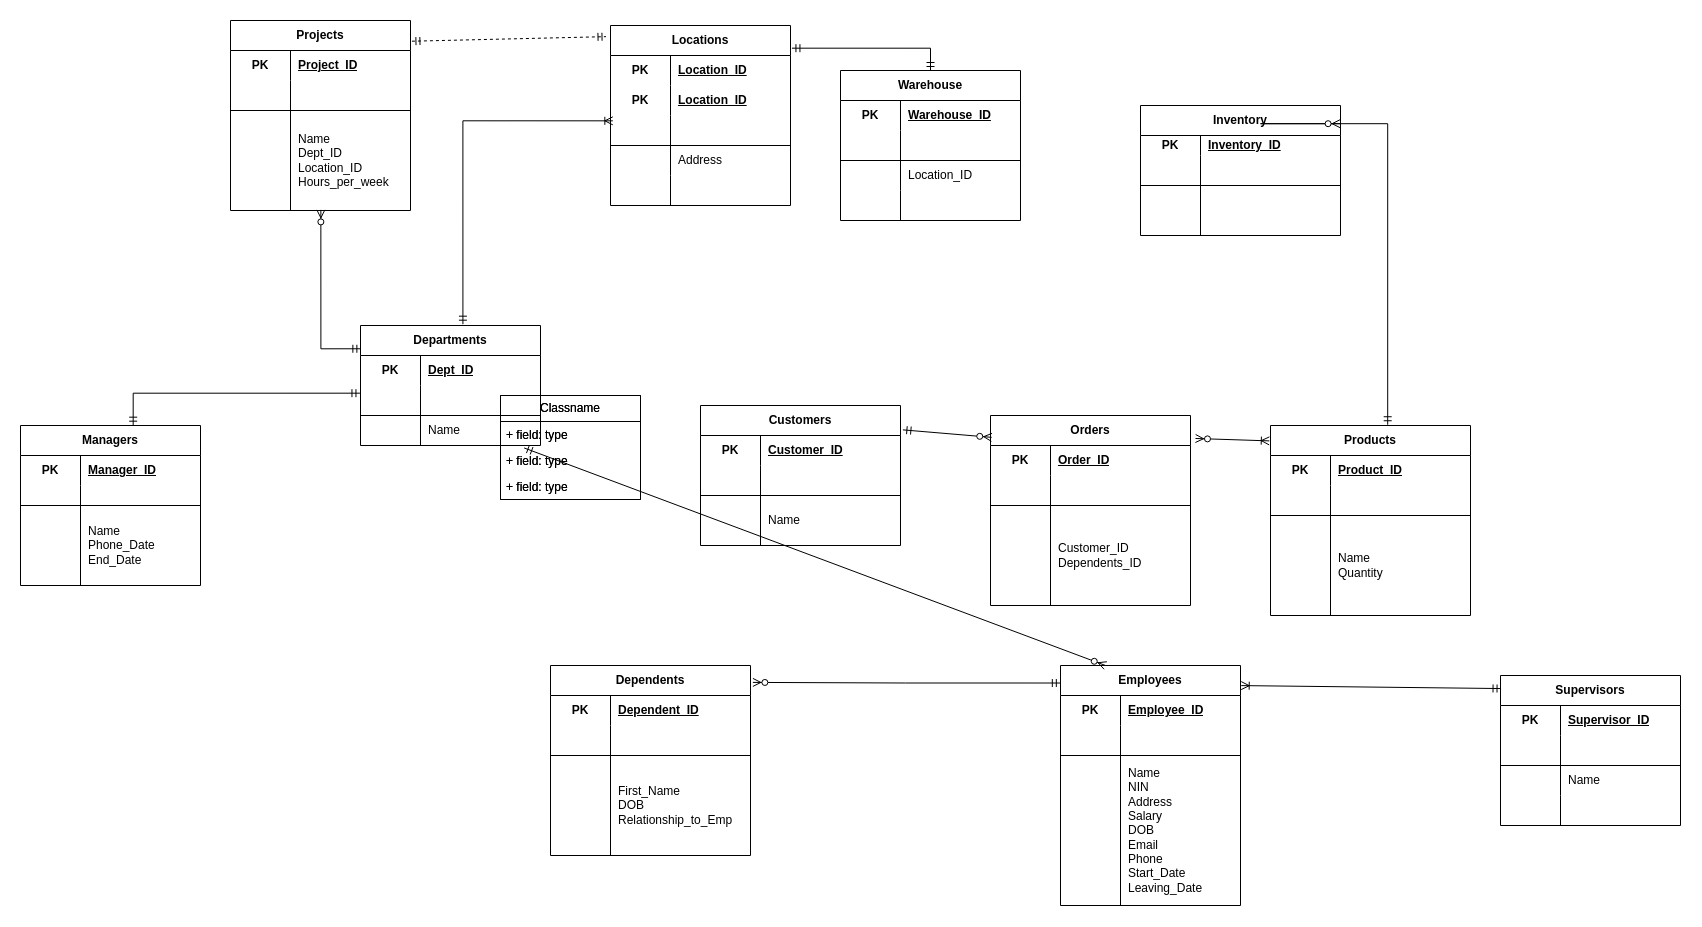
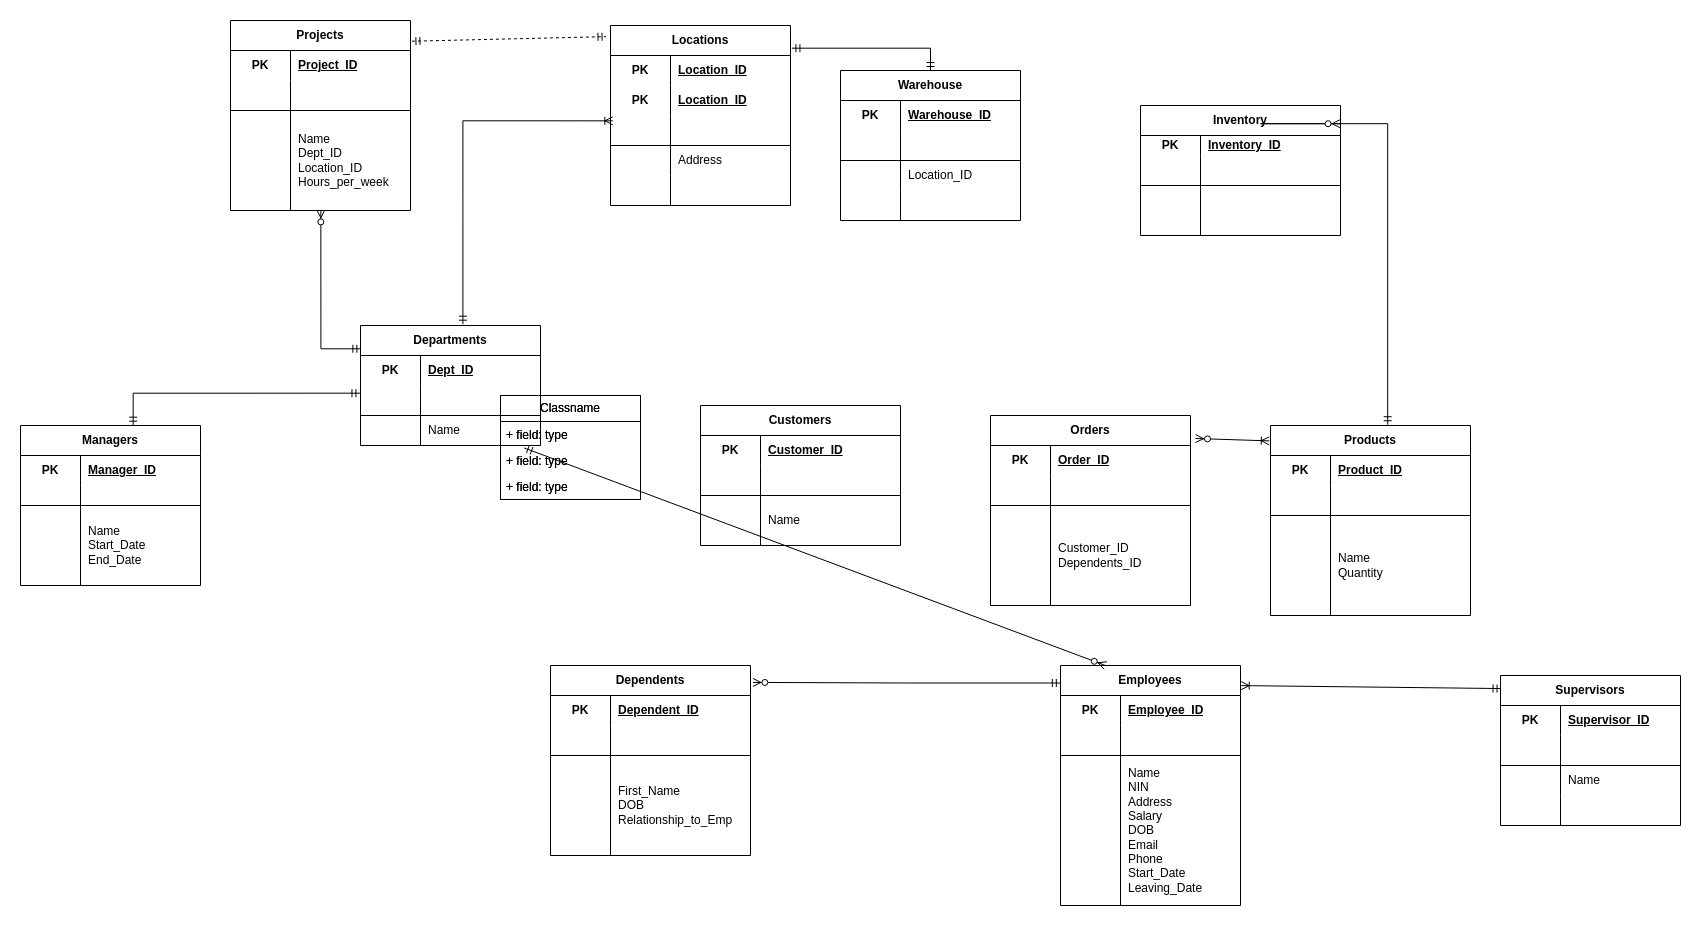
(947, 434) -> none
(122, 546) -> (122, 546)
